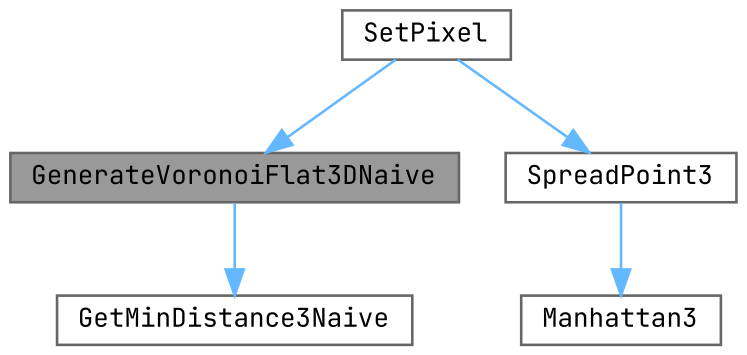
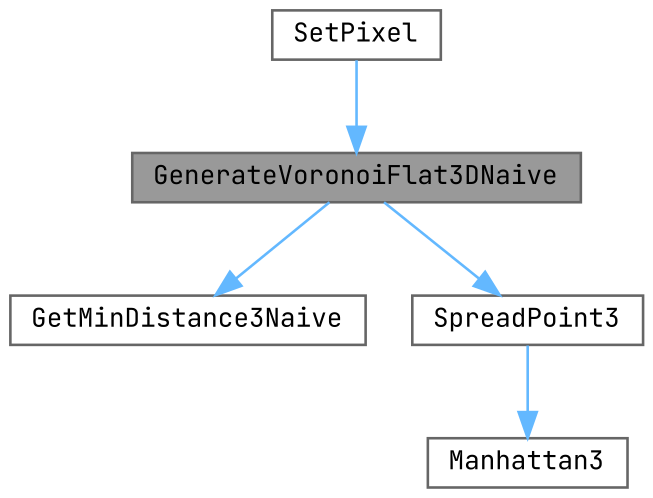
(513, 99) -> (432, 240)
